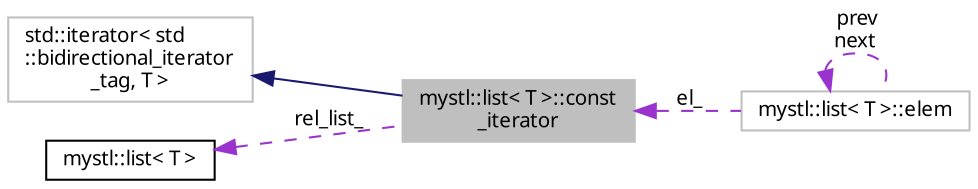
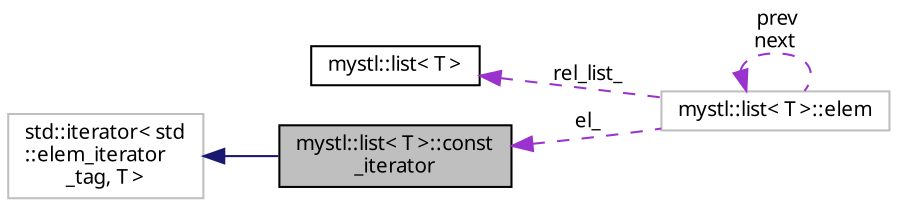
(130, 60) -> (106, 156)
(519, 111) -> (395, 156)
(319, 136) -> (581, 88)
